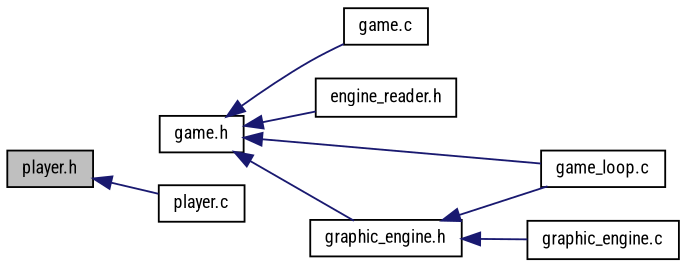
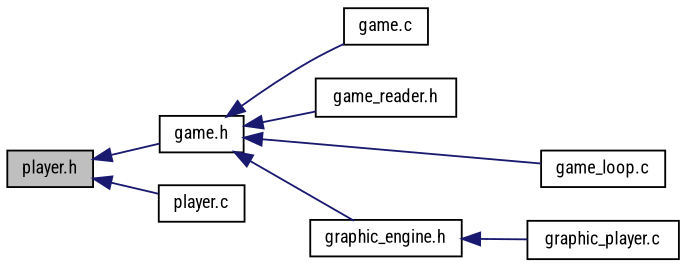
(386, 98) -> (386, 98)
none -> (135, 149)
(503, 201) -> none
(603, 240) -> (603, 240)
